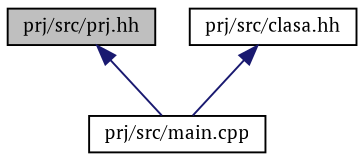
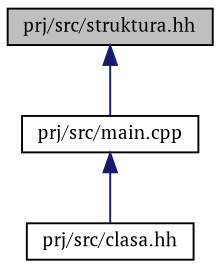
(81, 27) -> (110, 27)
(219, 88) -> (110, 198)
